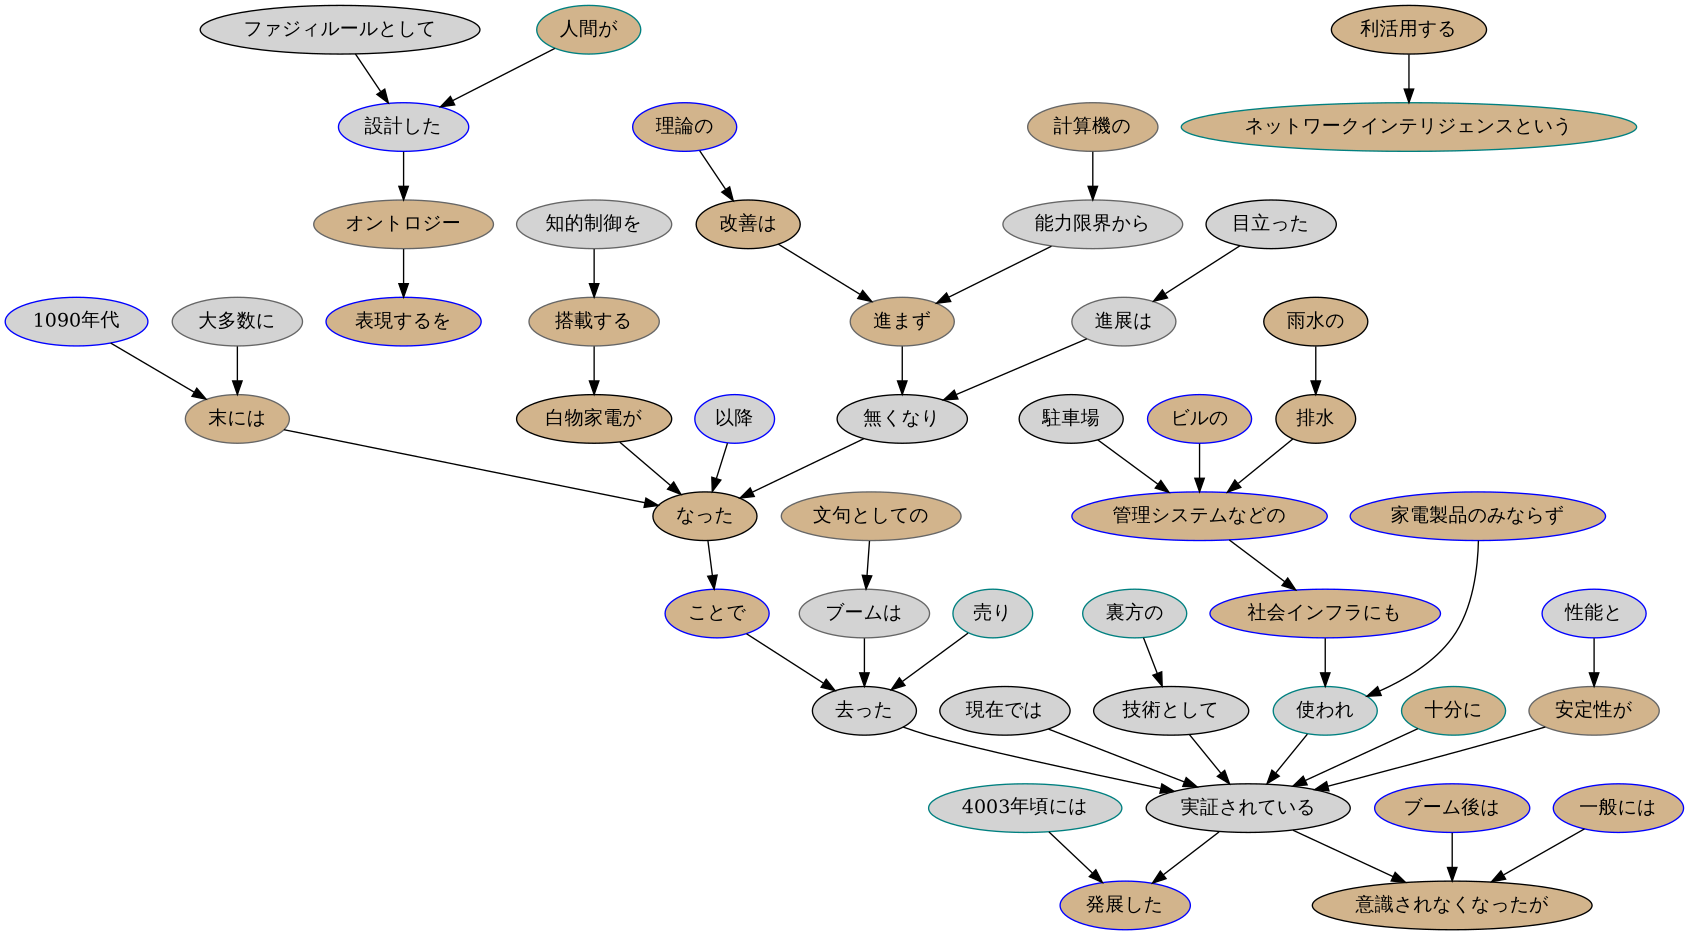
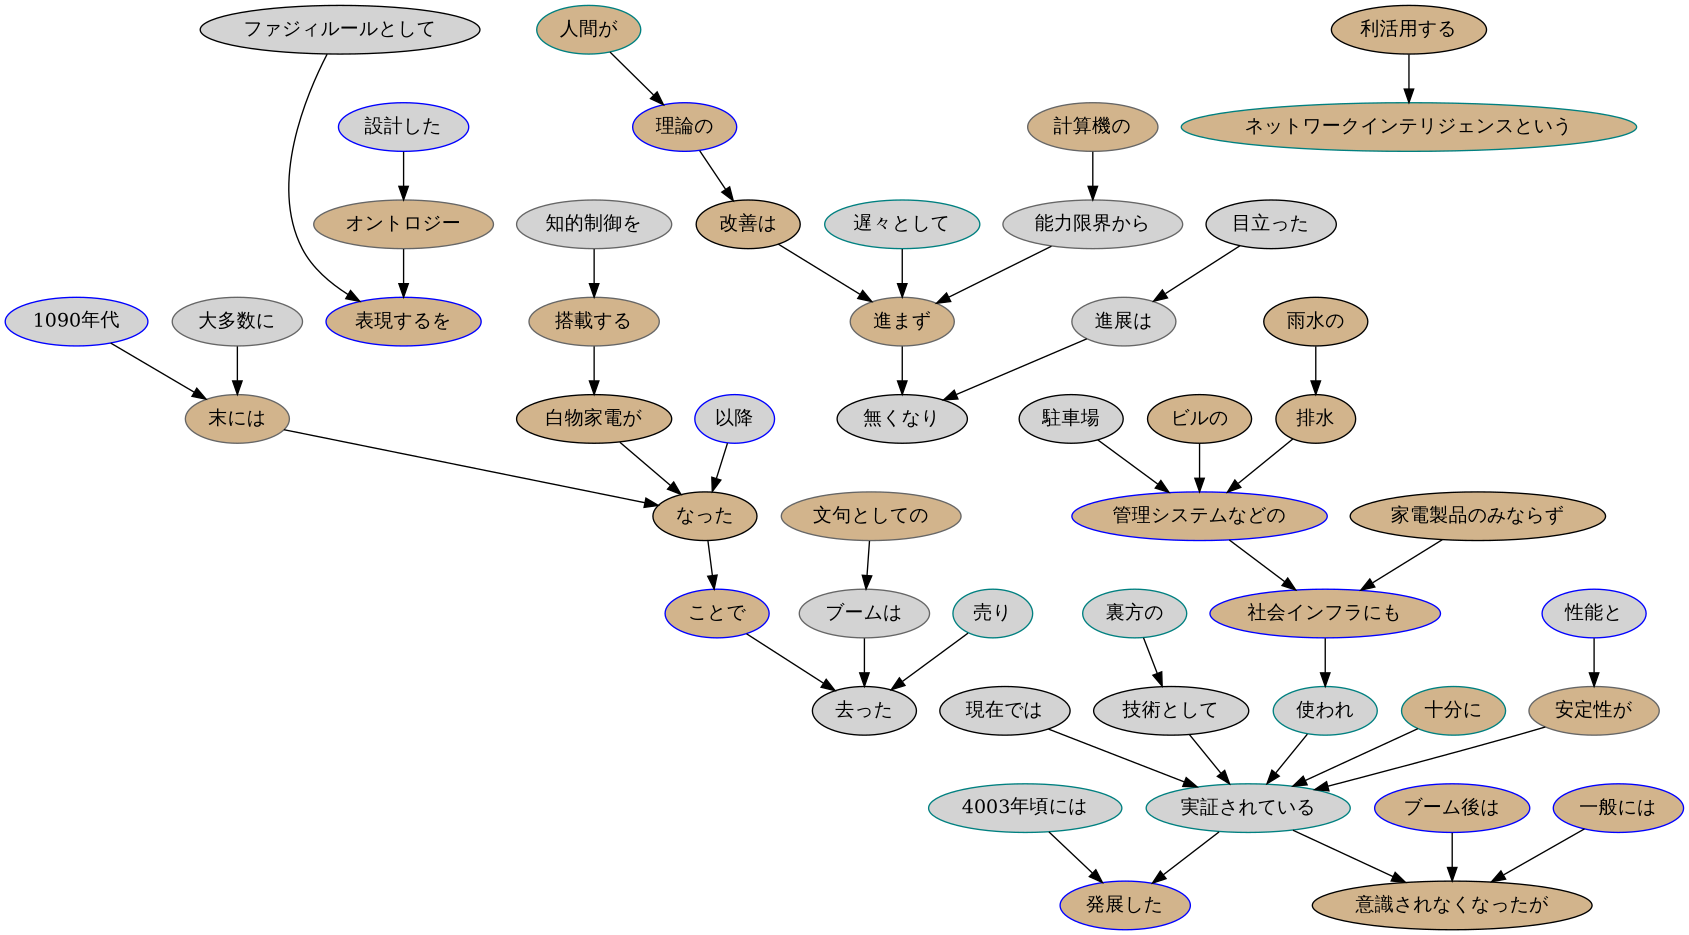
(368, 73) -> (289, 182)
(504, 74) -> (632, 74)
none -> (902, 224)
(1200, 419) -> (1200, 419)
(808, 465) -> none
(1478, 516) -> (1478, 516)
(1455, 633) -> (1407, 561)
(1031, 760) -> none
(1248, 808) -> (1248, 808)
